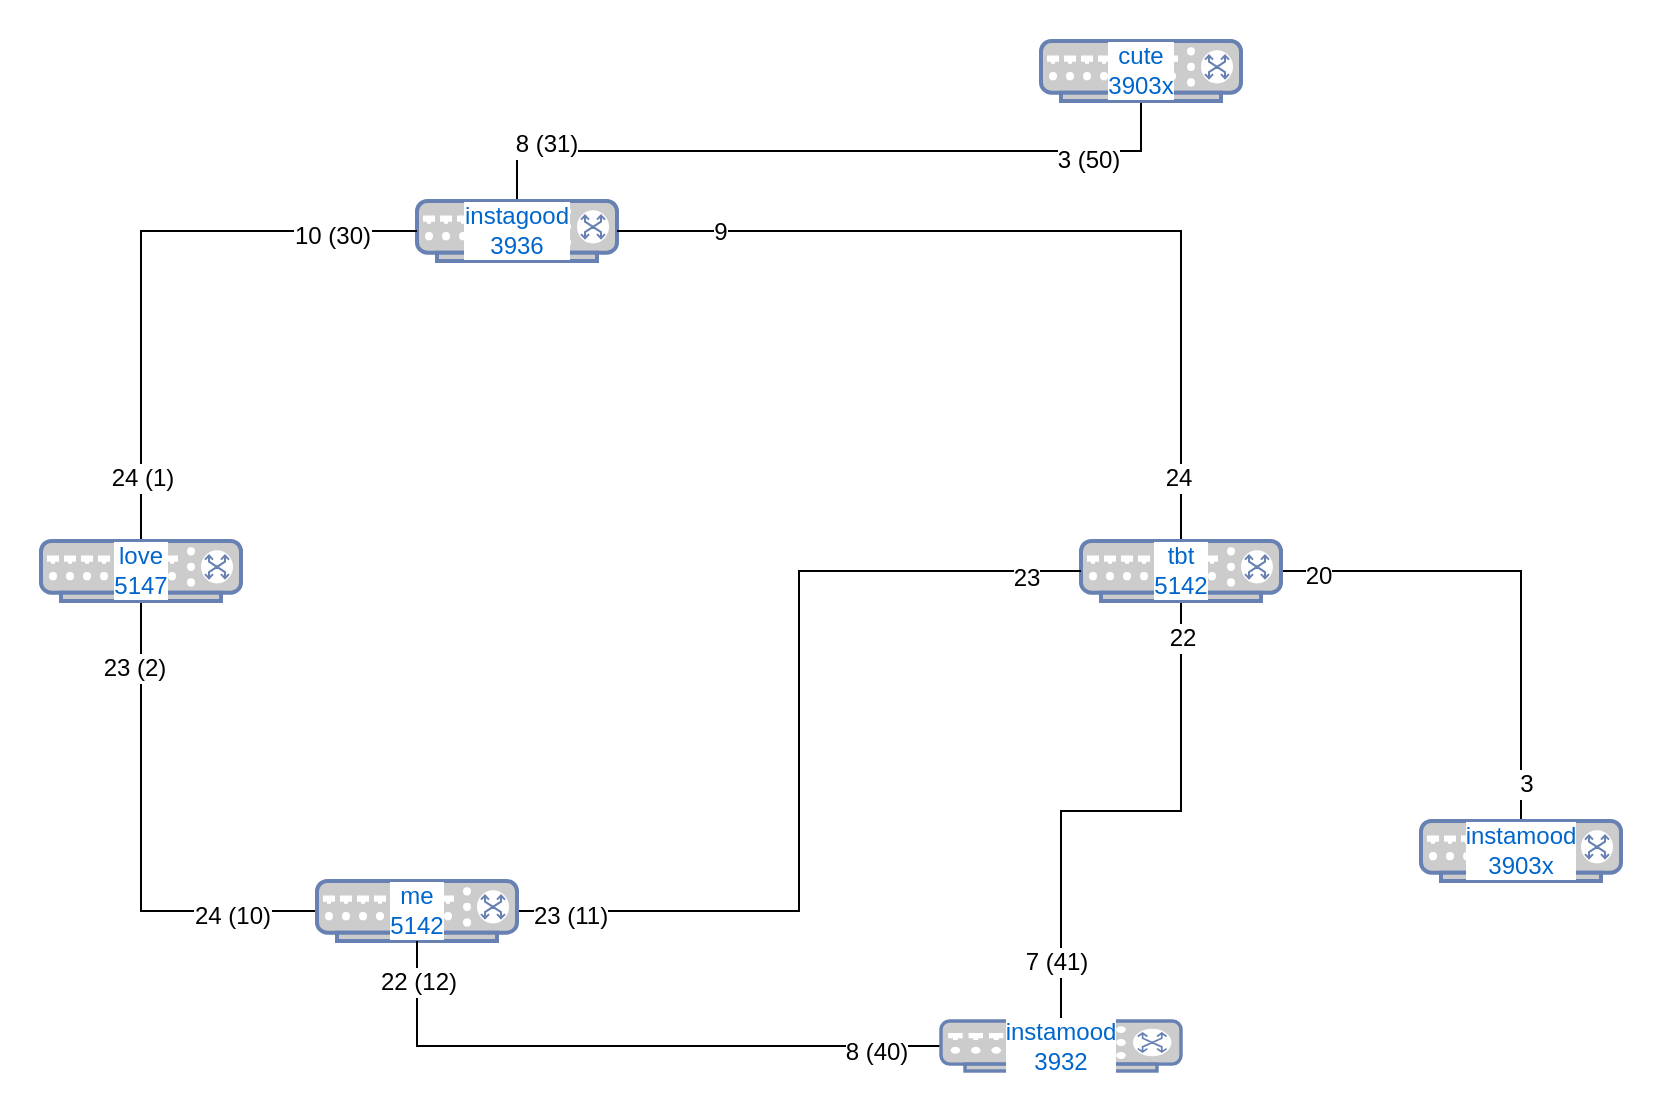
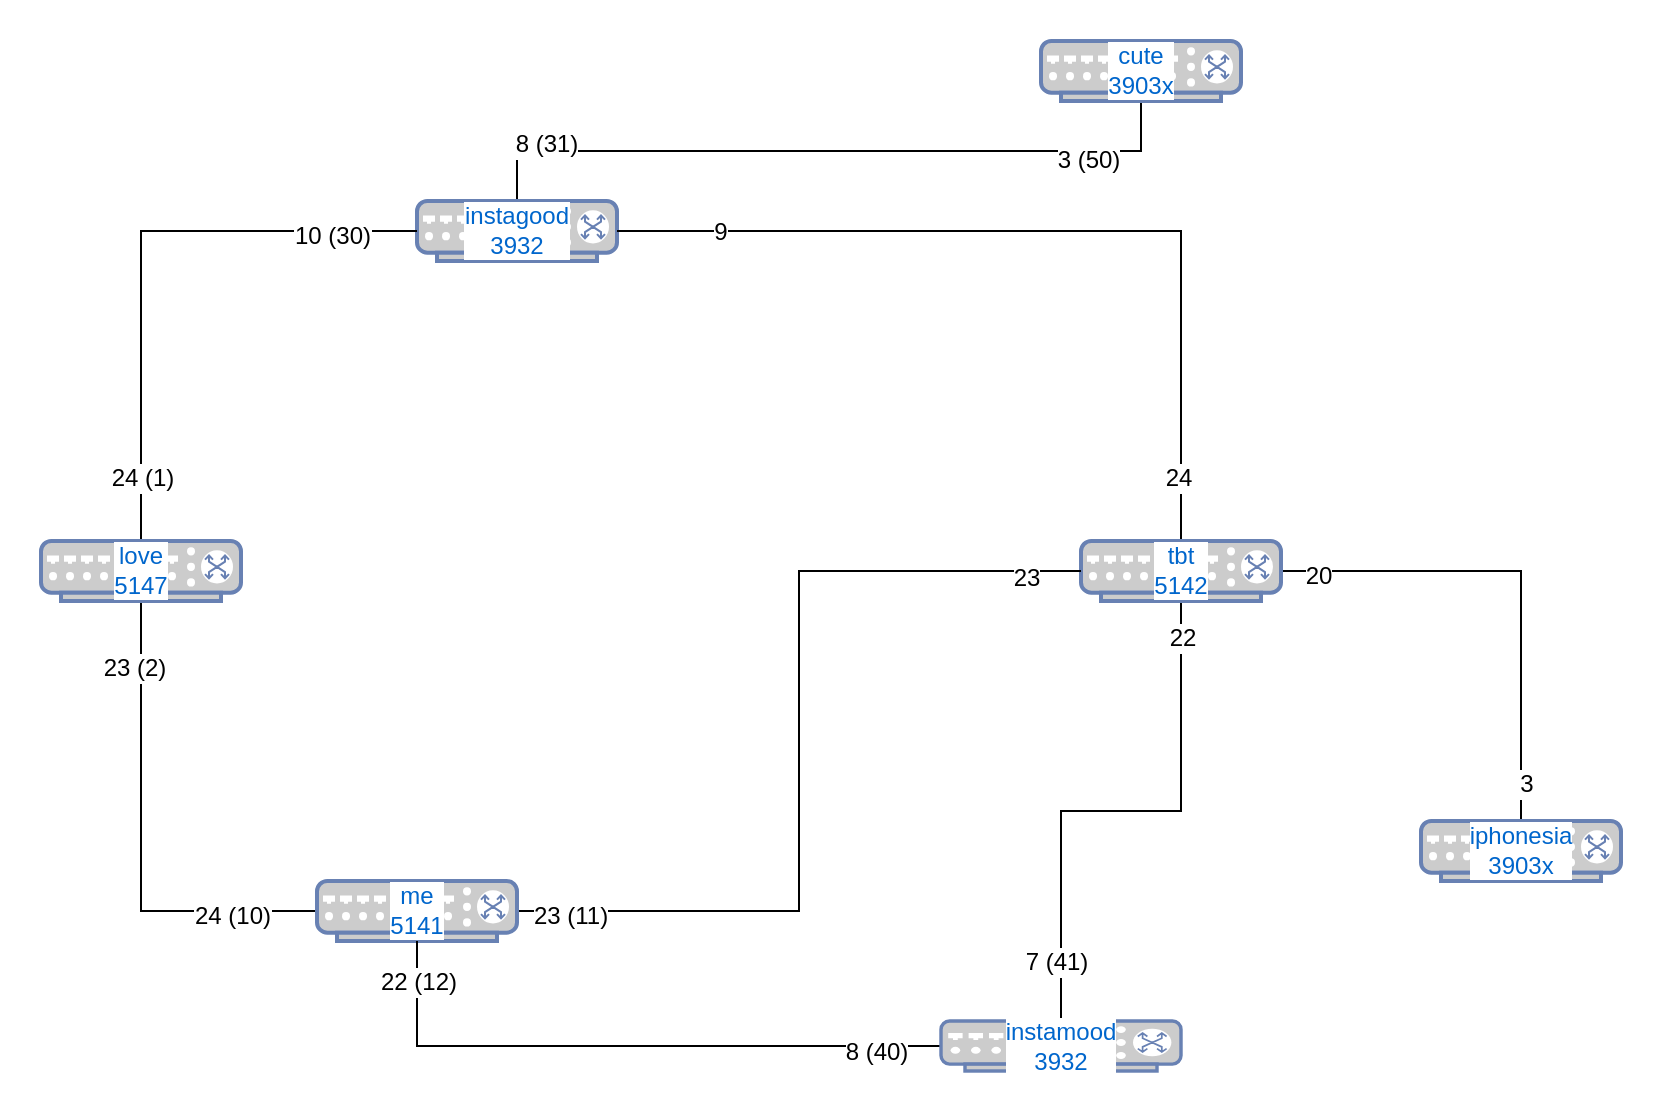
(518, 231) -> (518, 231)
(1522, 851) -> (1522, 851)
(418, 911) -> (418, 911)
